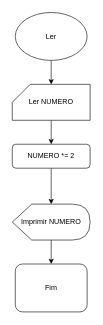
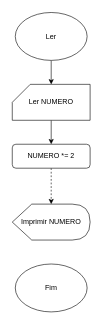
(51, 184) -> (51, 184)
(51, 258) -> none
(51, 288) -> (51, 288)
